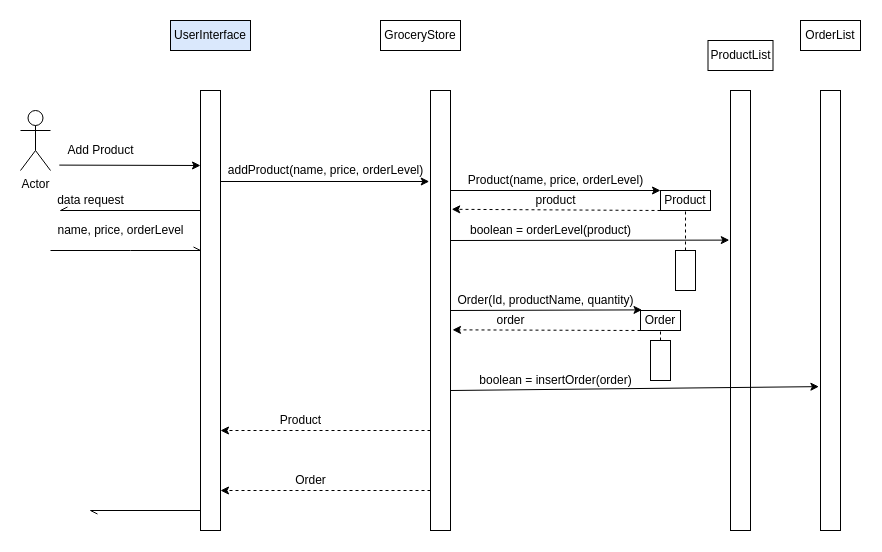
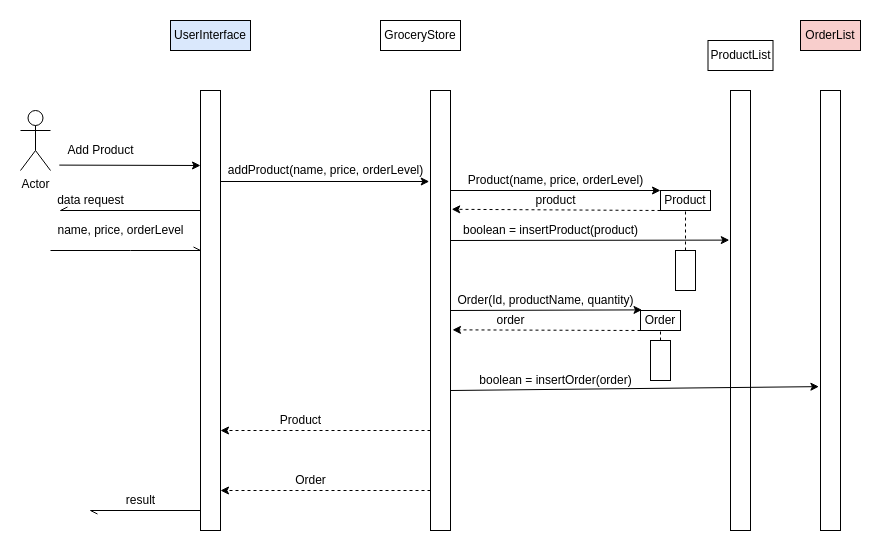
(831, 36) -> (831, 36)
(551, 231) -> (551, 231)
none -> (141, 501)
